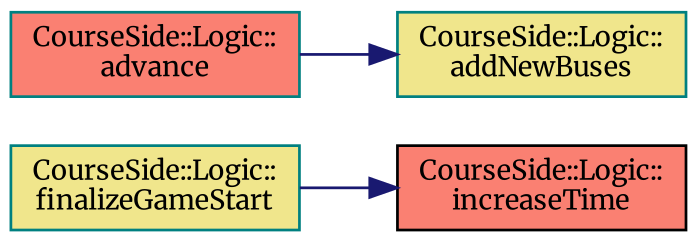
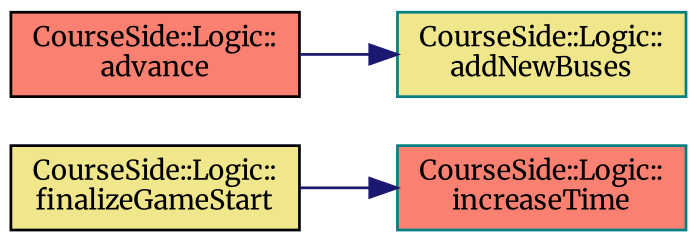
(155, 54) -> (155, 54)
(155, 188) -> (155, 188)
(542, 188) -> (542, 188)
